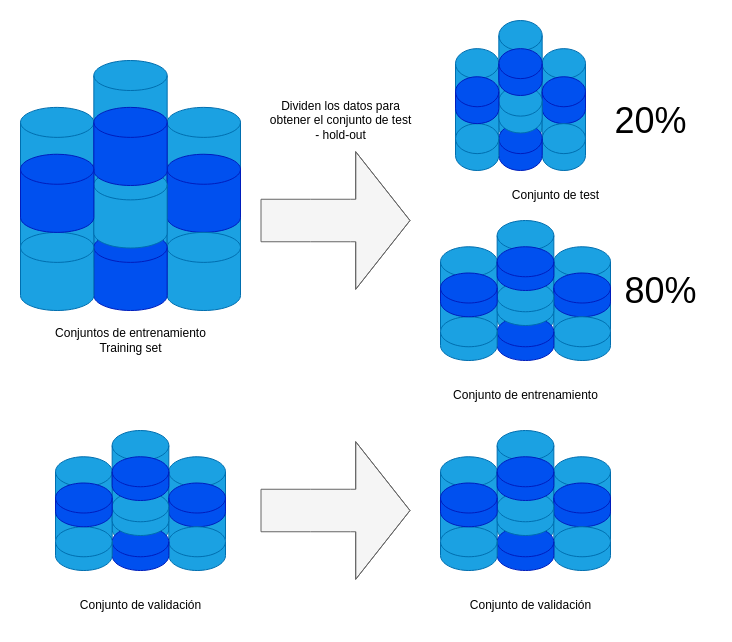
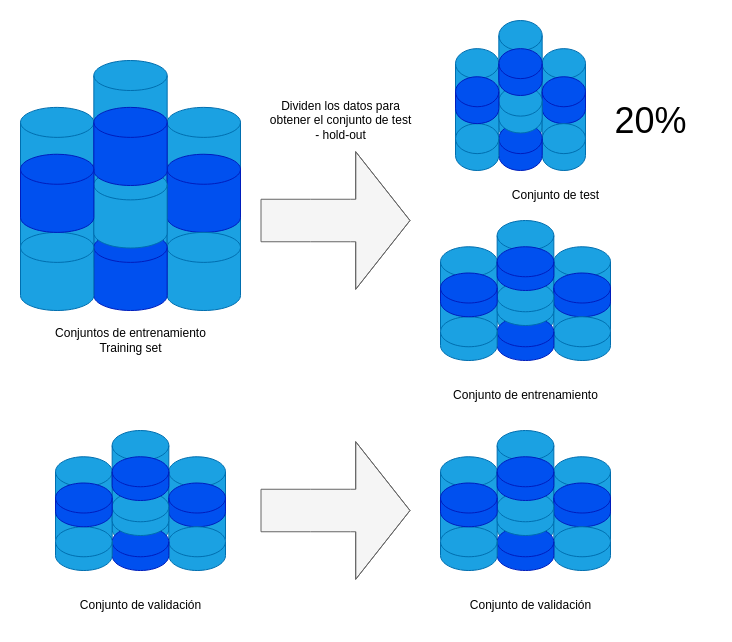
(661, 291) -> none
